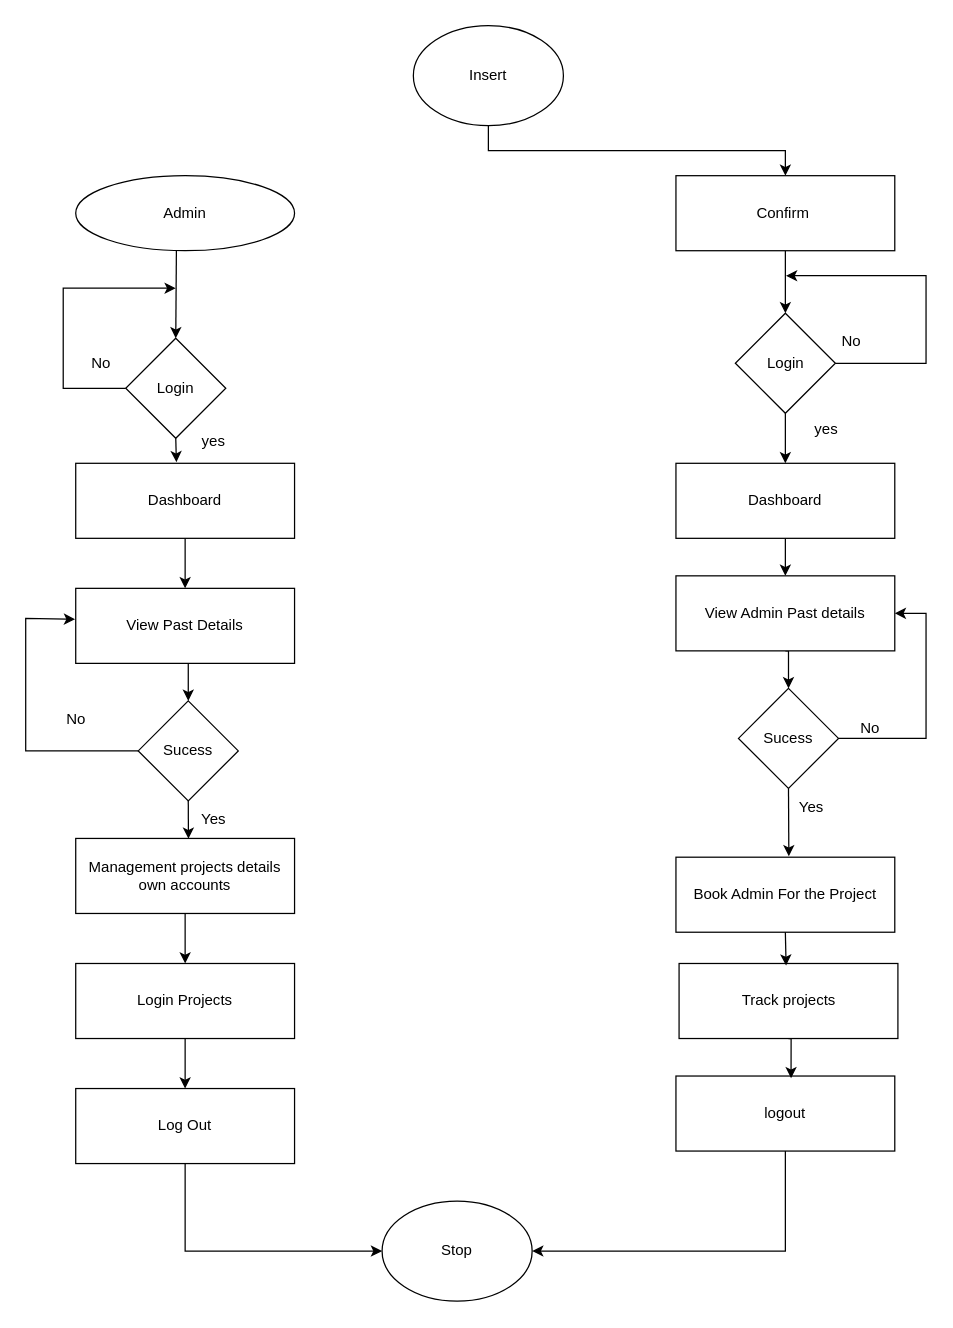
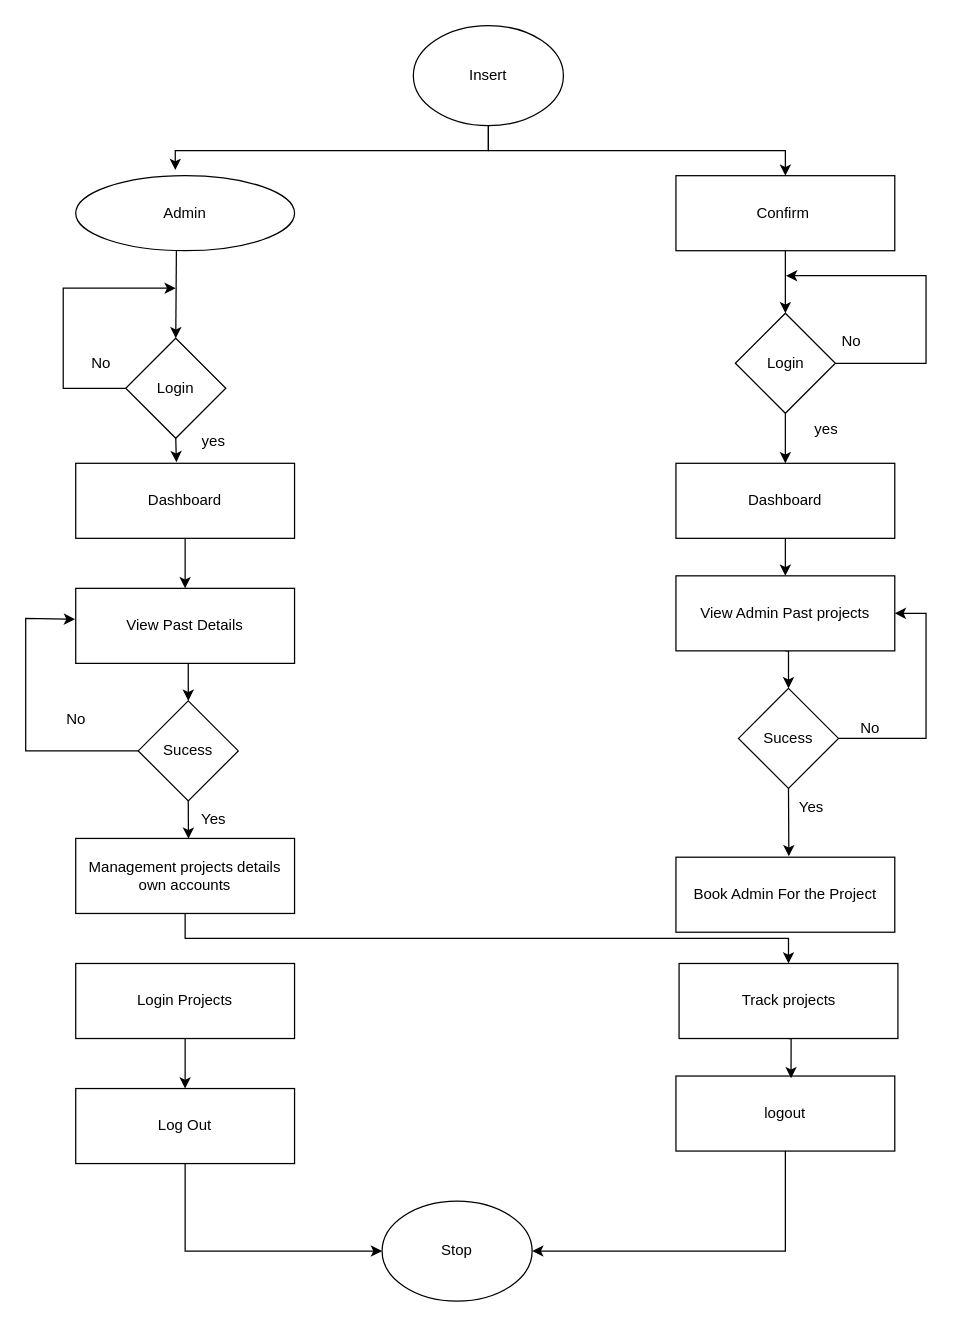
none -> (326, 151)
(785, 613) -> (785, 613)
(785, 944) -> none
(185, 945) -> (494, 938)
